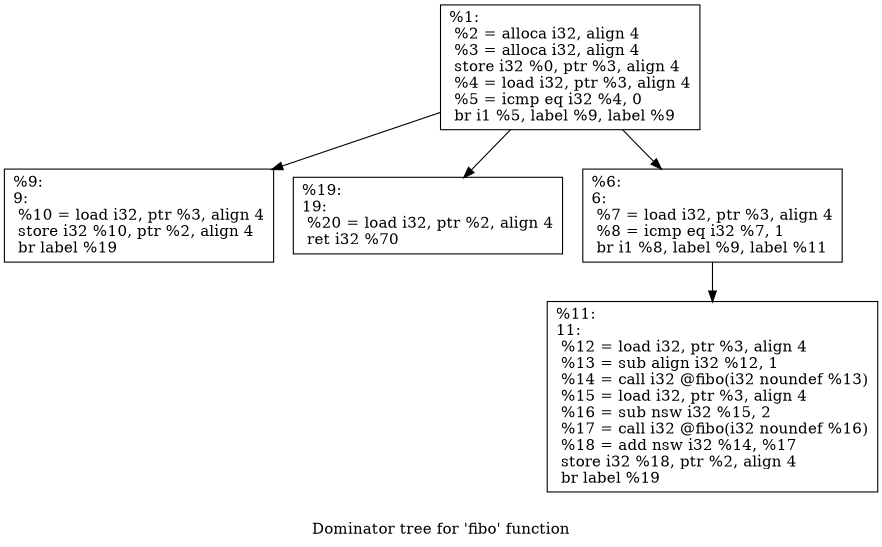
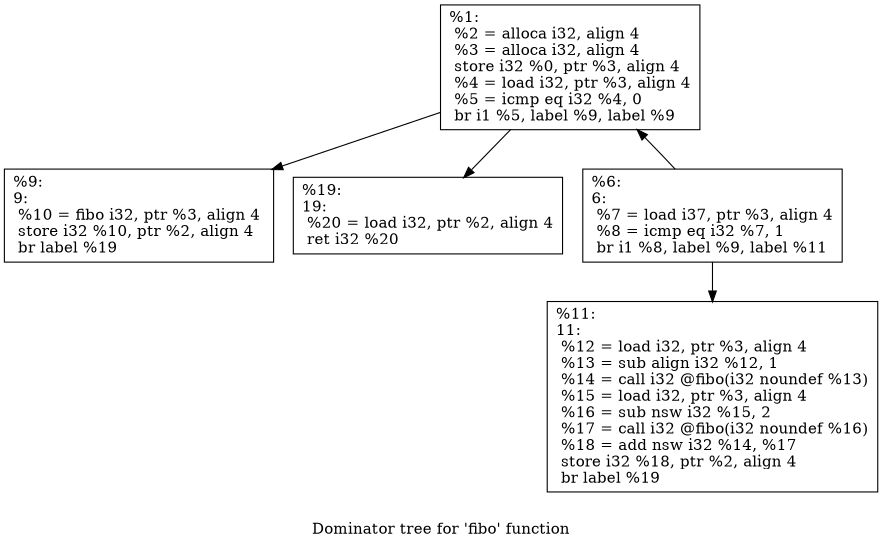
(638, 146) -> (660, 153)
(139, 215) -> (137, 215)
(712, 215) -> (712, 215)
(351, 240) -> (351, 240)
